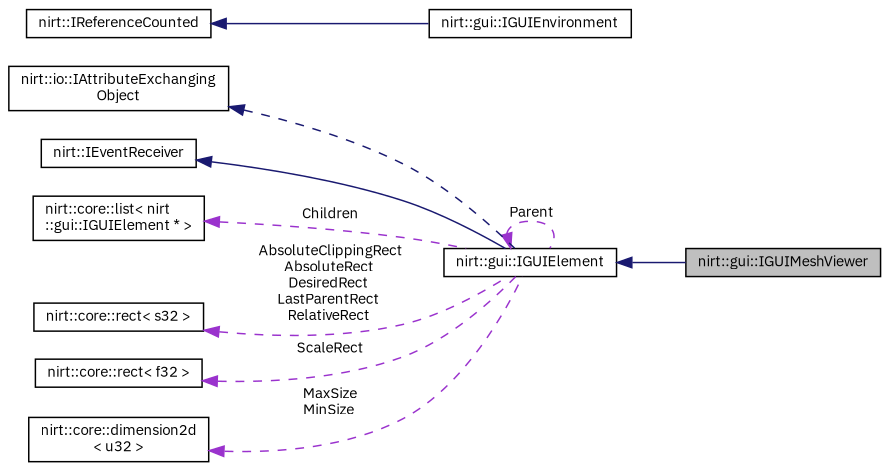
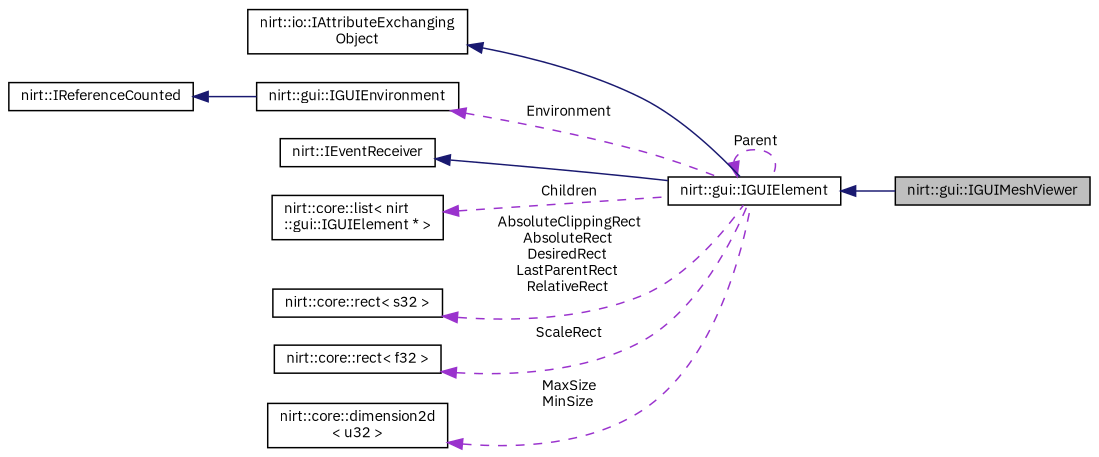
none -> (593, 139)
(390, 158) -> (623, 90)
